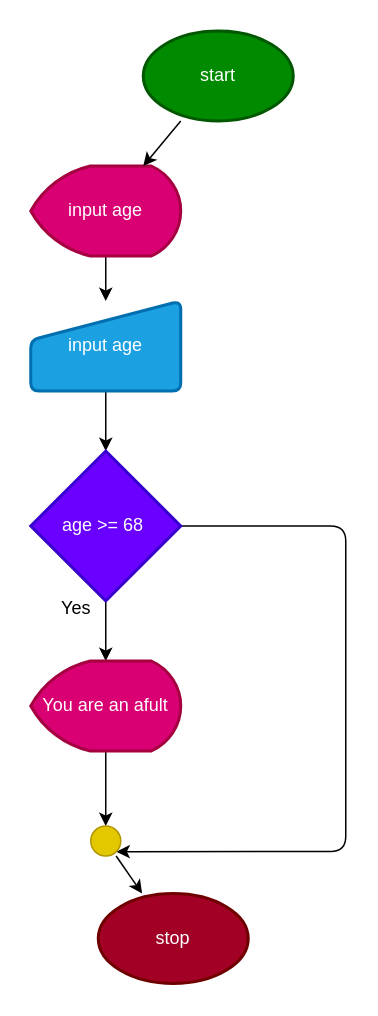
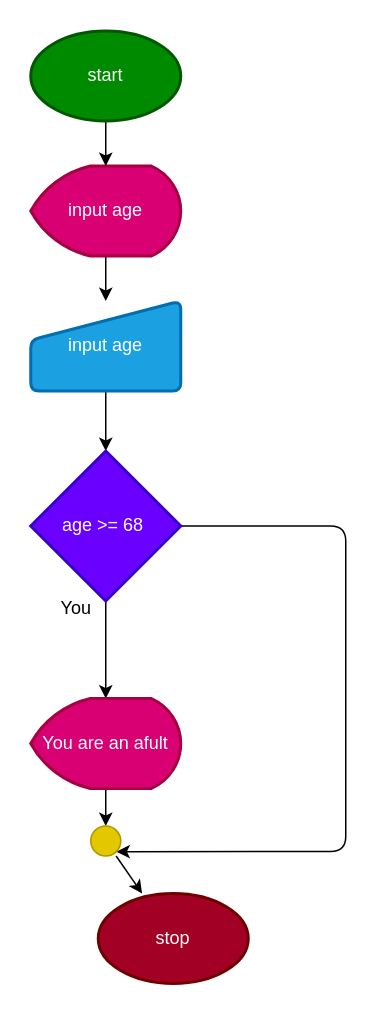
(218, 76) -> (106, 76)
(77, 608) -> (77, 608)
(106, 706) -> (106, 743)
